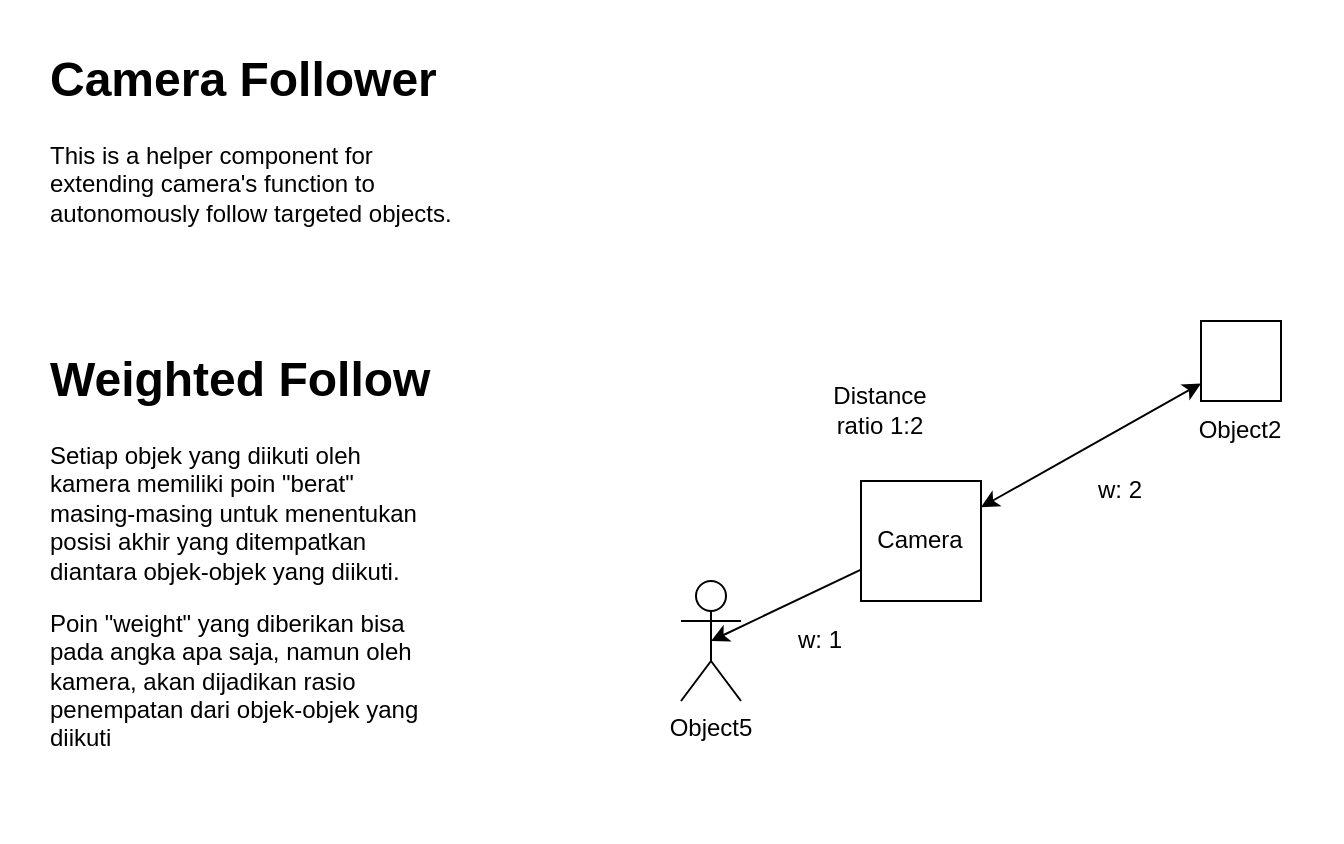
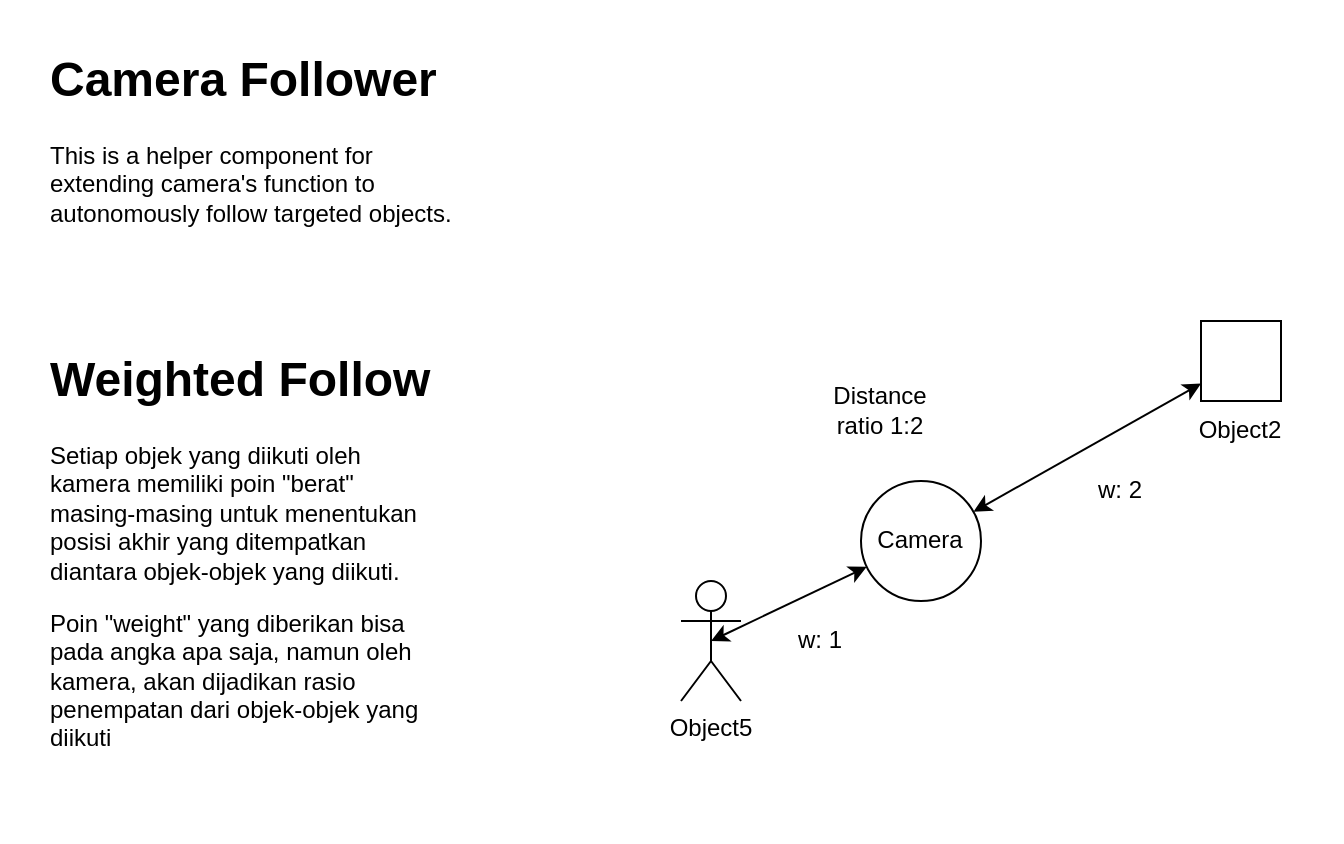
(921, 541) -> (921, 541)
(856, 572) -> (854, 573)
